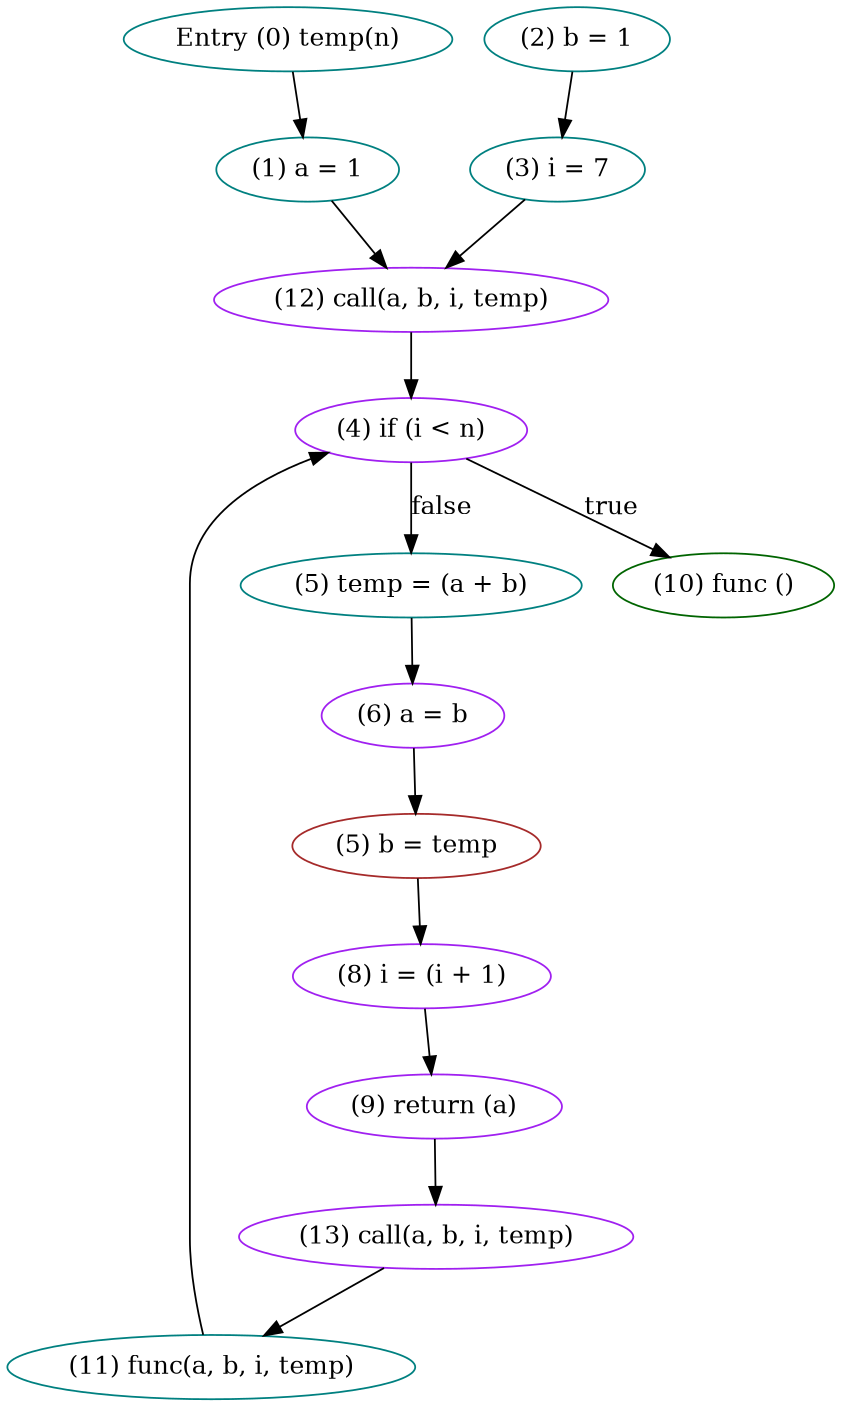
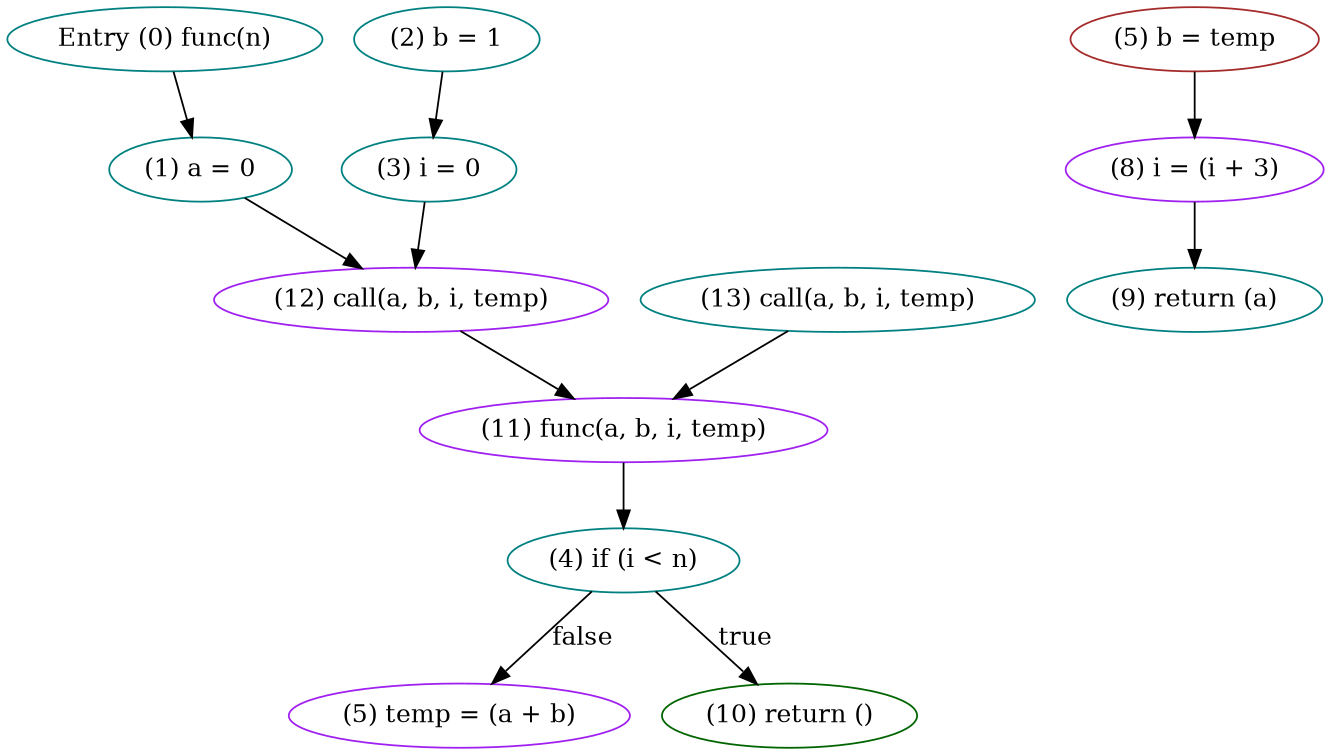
(288, 39) -> (165, 39)
(308, 170) -> (201, 170)
(558, 170) -> (429, 170)
(411, 356) -> (509, 360)
(411, 430) -> (624, 560)
(411, 585) -> (459, 716)
(724, 585) -> (790, 716)
(413, 716) -> none
(422, 976) -> (1195, 170)
(434, 1107) -> (1195, 300)
(435, 1163) -> none
(436, 1237) -> (838, 300)
(211, 1367) -> (624, 430)
